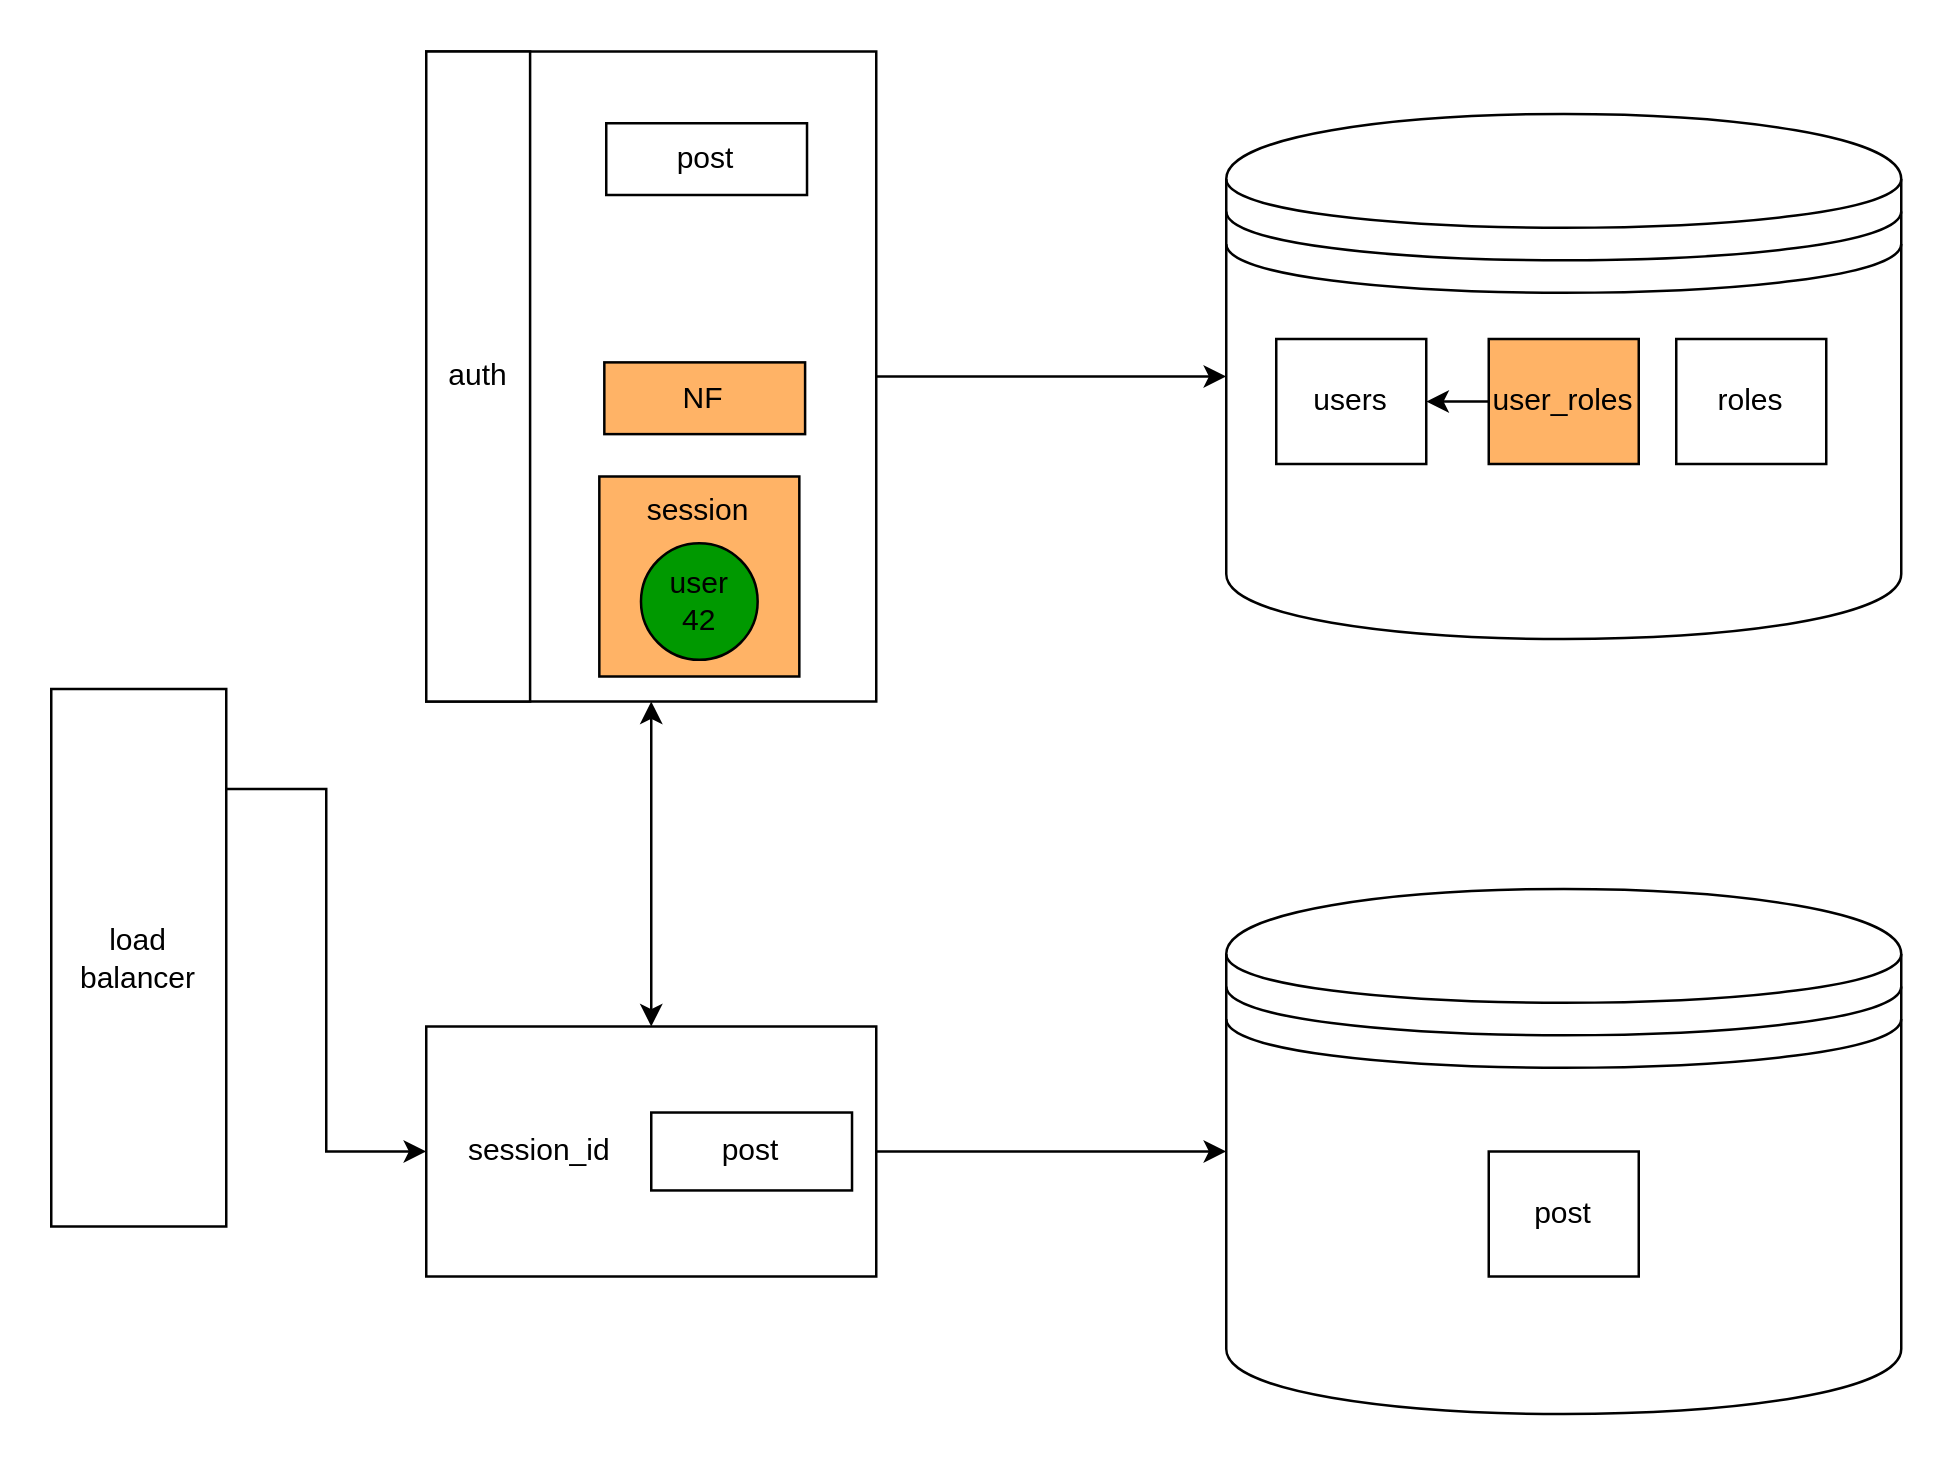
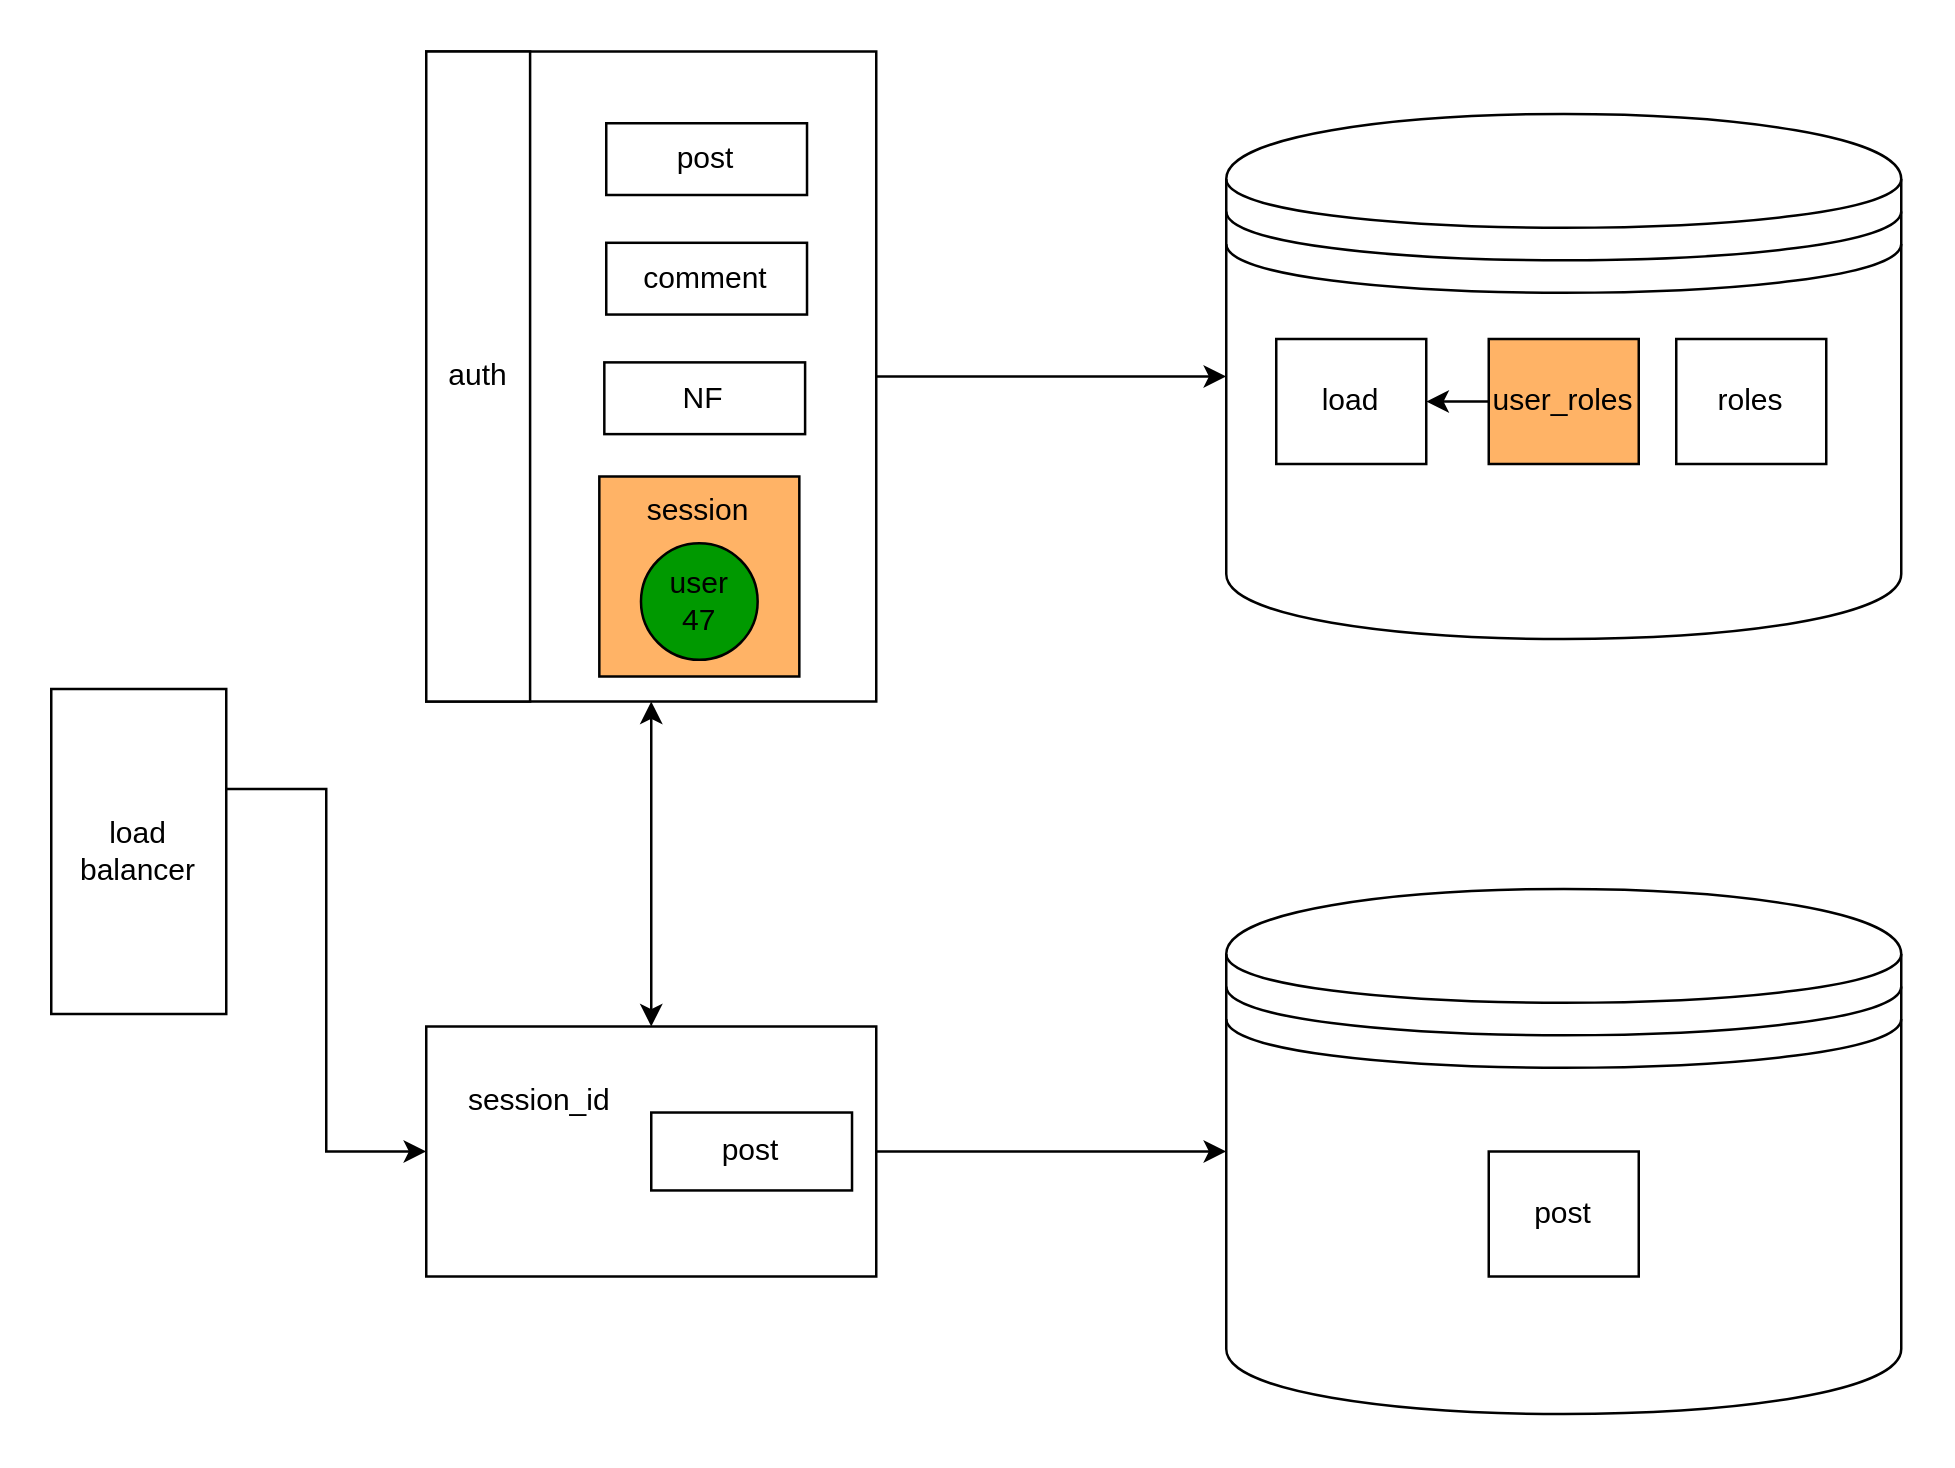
none -> (707, 278)
(705, 398) -> (705, 398)
(1351, 401) -> (1351, 401)
(700, 601) -> (700, 601)
(139, 958) -> (139, 851)
(539, 1151) -> (539, 1101)
